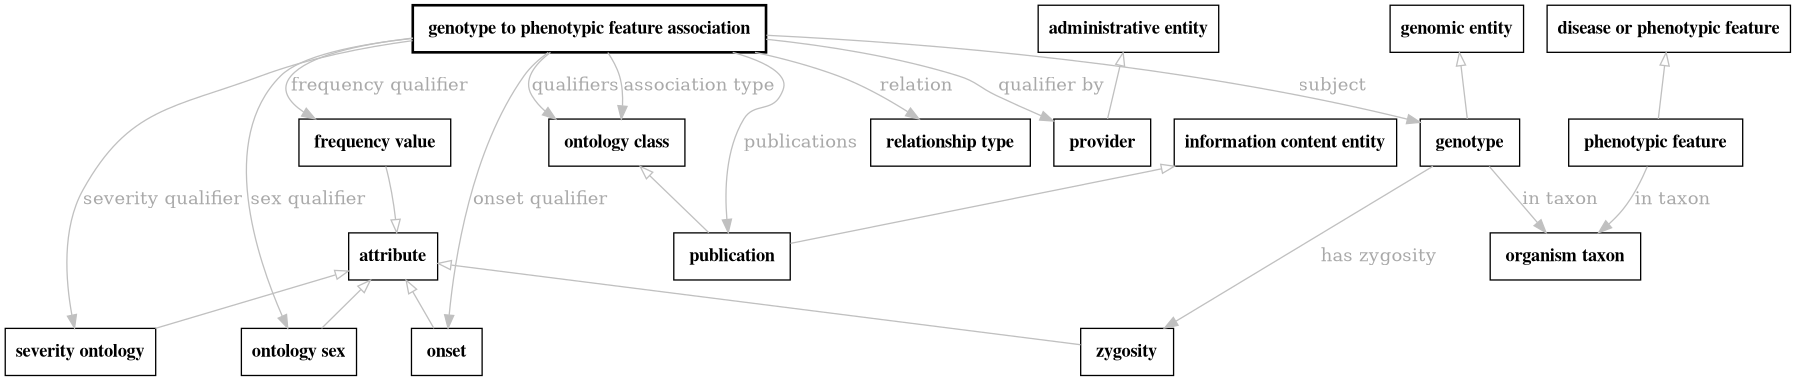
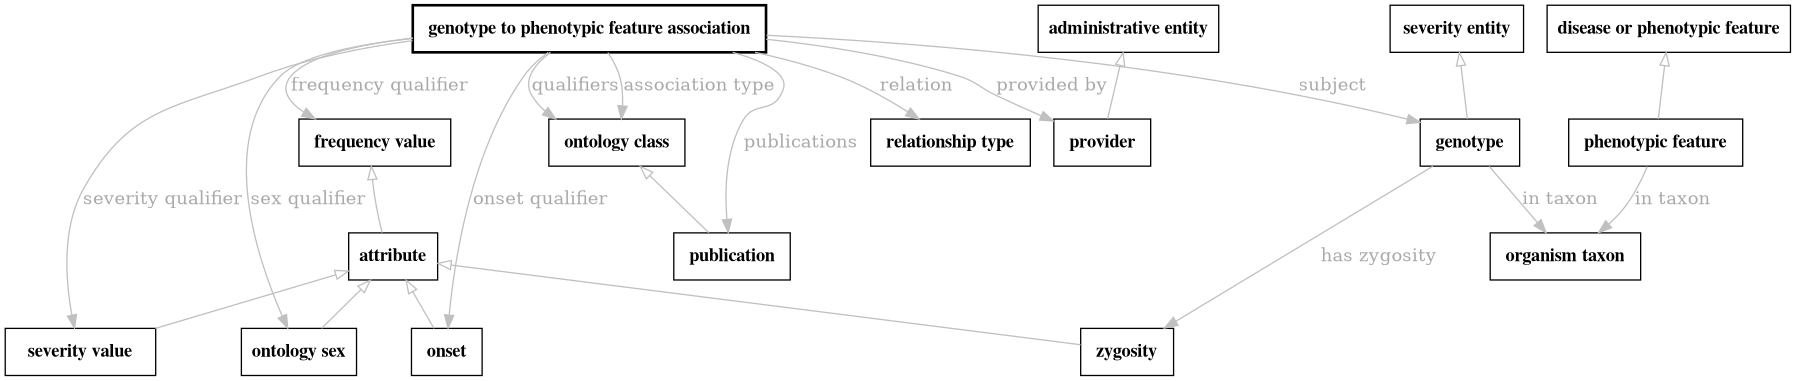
(1457, 29) -> (1457, 29)
(1052, 86) -> (1052, 86)
(1285, 143) -> none
(392, 193) -> (376, 206)
(80, 352) -> (80, 352)
